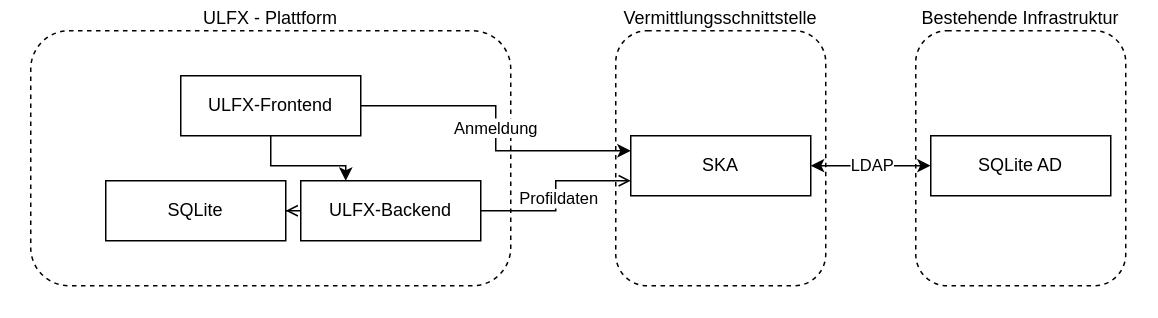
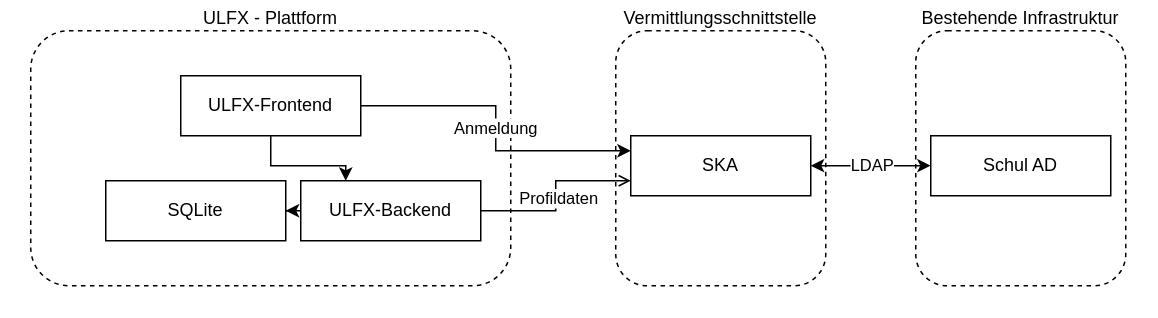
(1021, 166) -> (1021, 166)
(294, 211) -> (297, 211)
